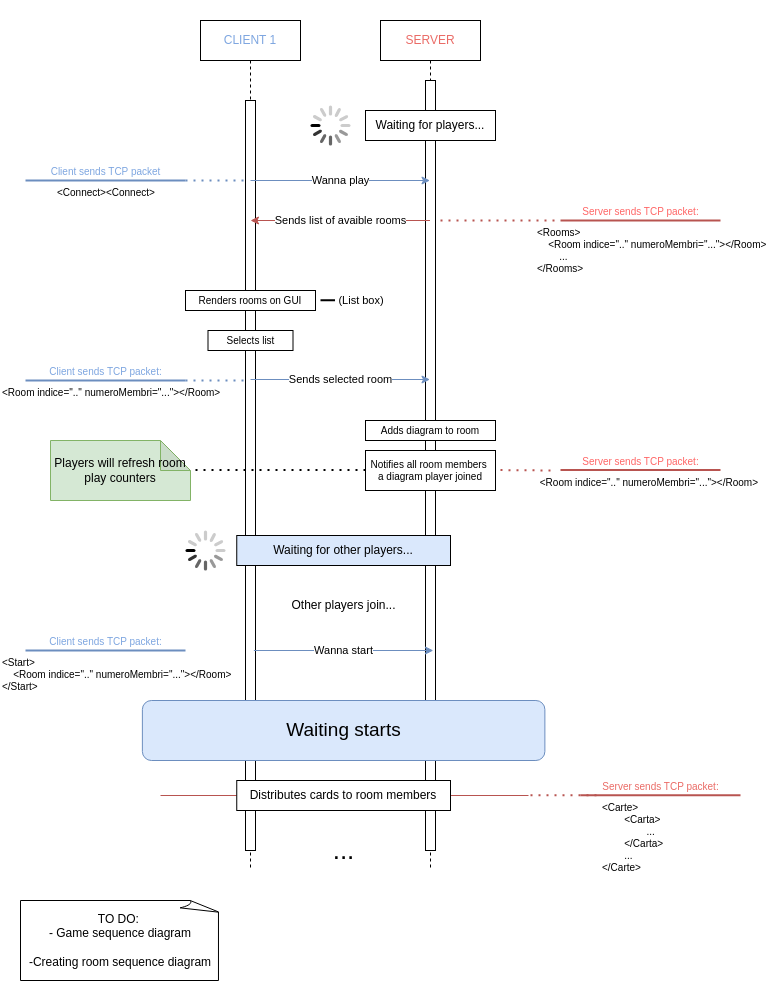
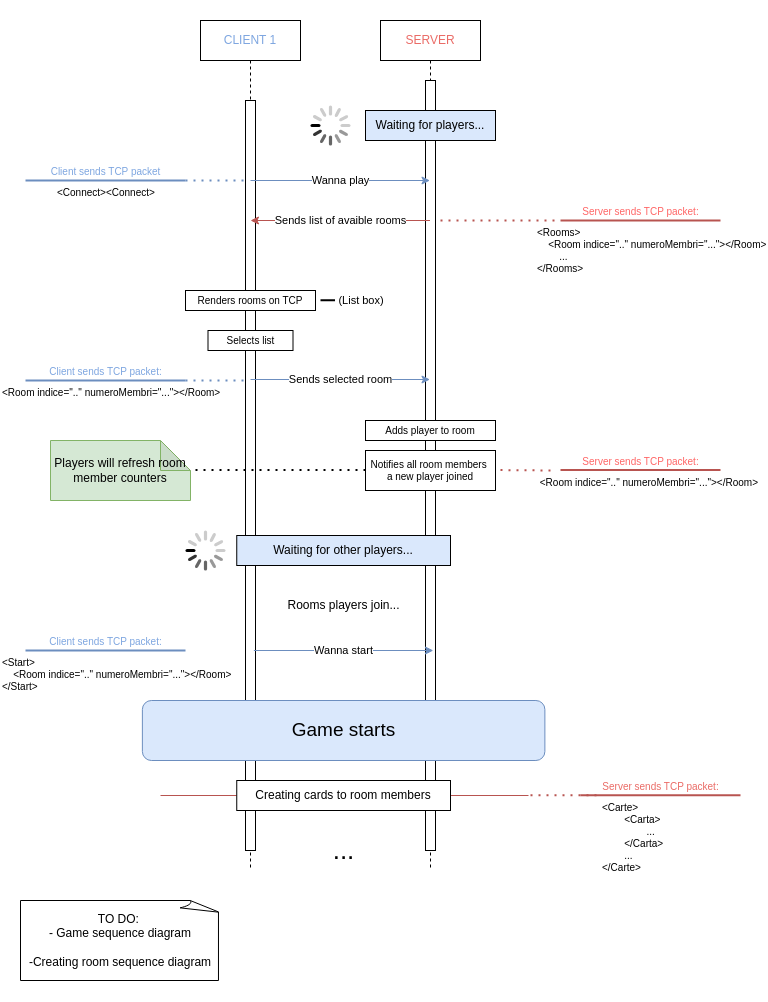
(431, 126) -> (431, 126)
(251, 301) -> (251, 301)
(431, 431) -> (431, 431)
(121, 471) -> (121, 471)
(431, 471) -> (431, 471)
(344, 606) -> (344, 606)
(344, 731) -> (344, 731)
(344, 796) -> (344, 796)
